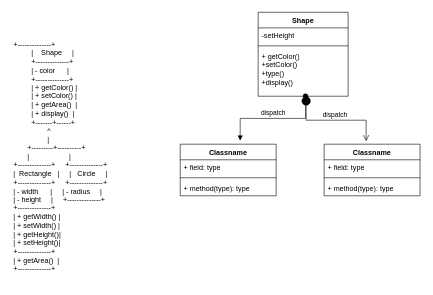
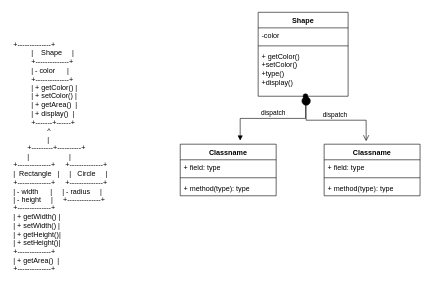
(281, 36) -> (273, 36)
